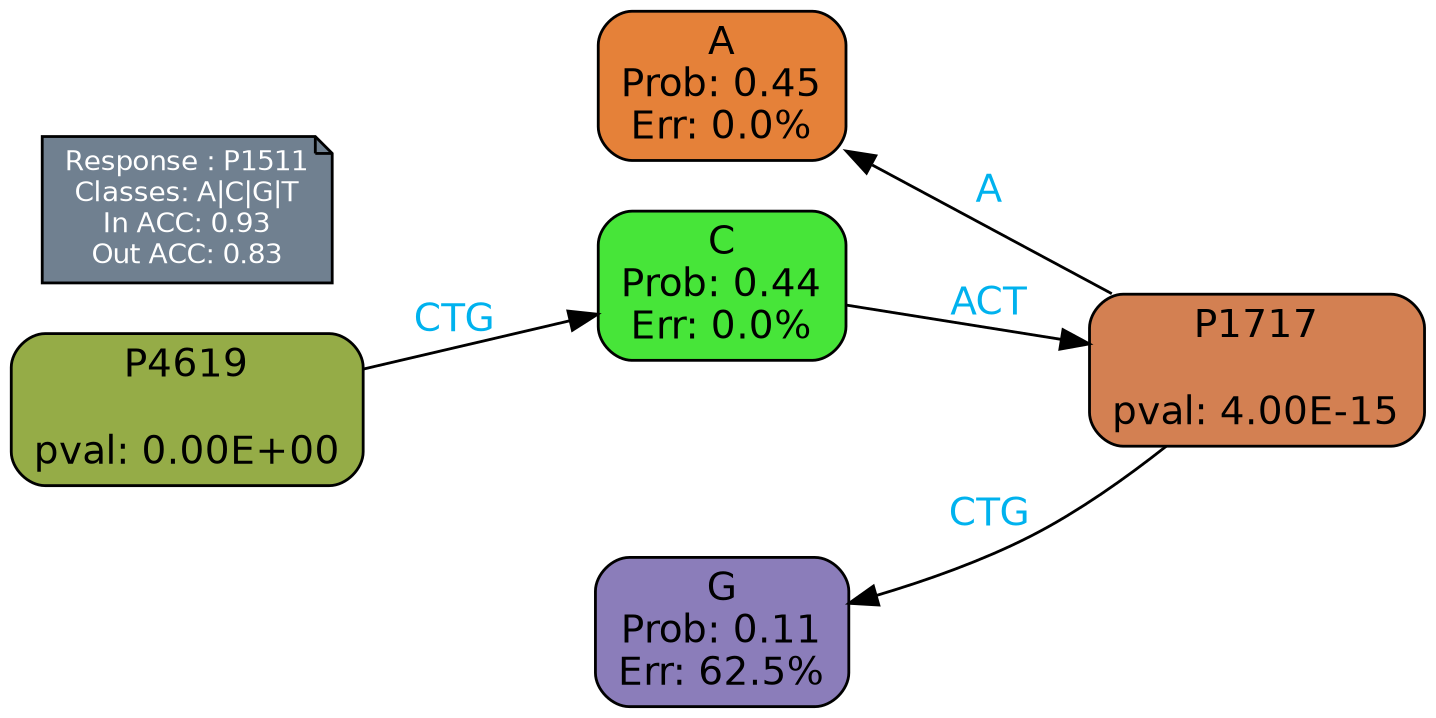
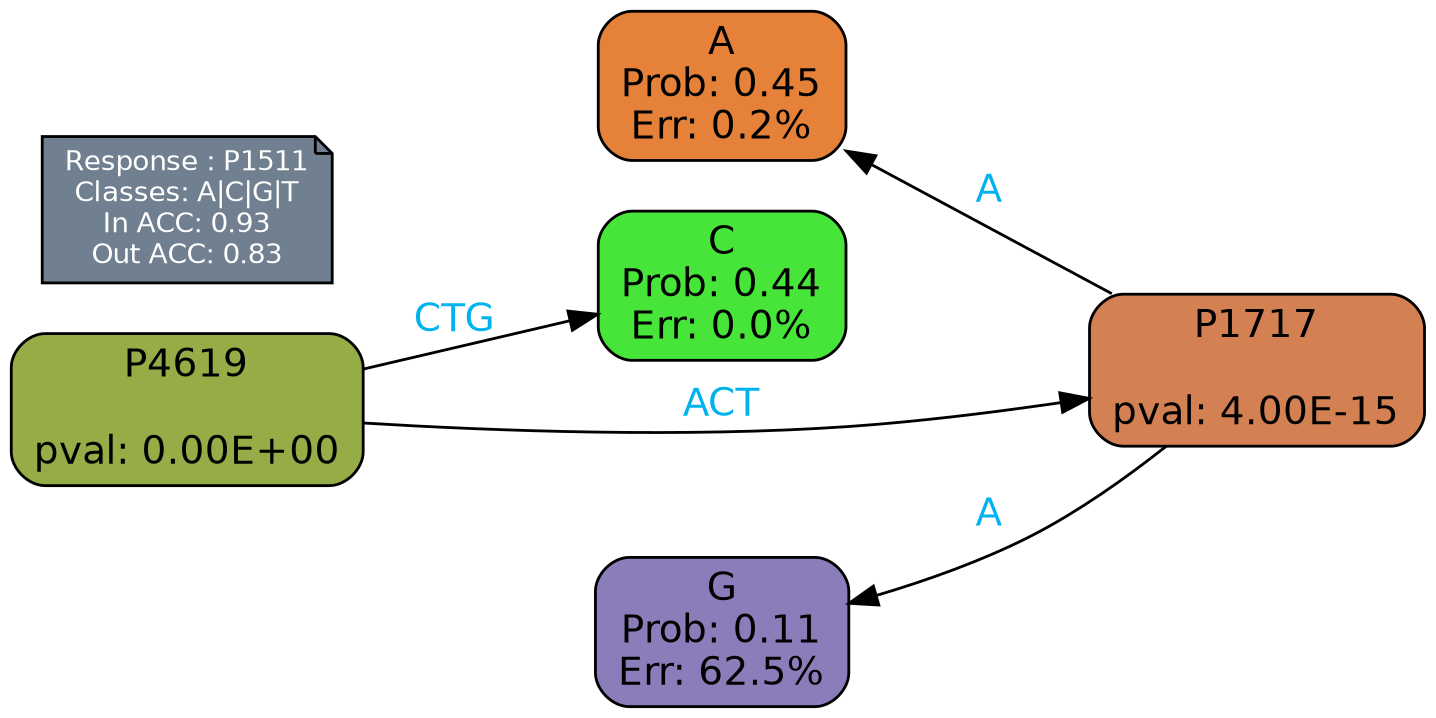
(722, 86) -> (722, 86)
(954, 322) -> (713, 432)
(990, 515) -> (990, 515)
